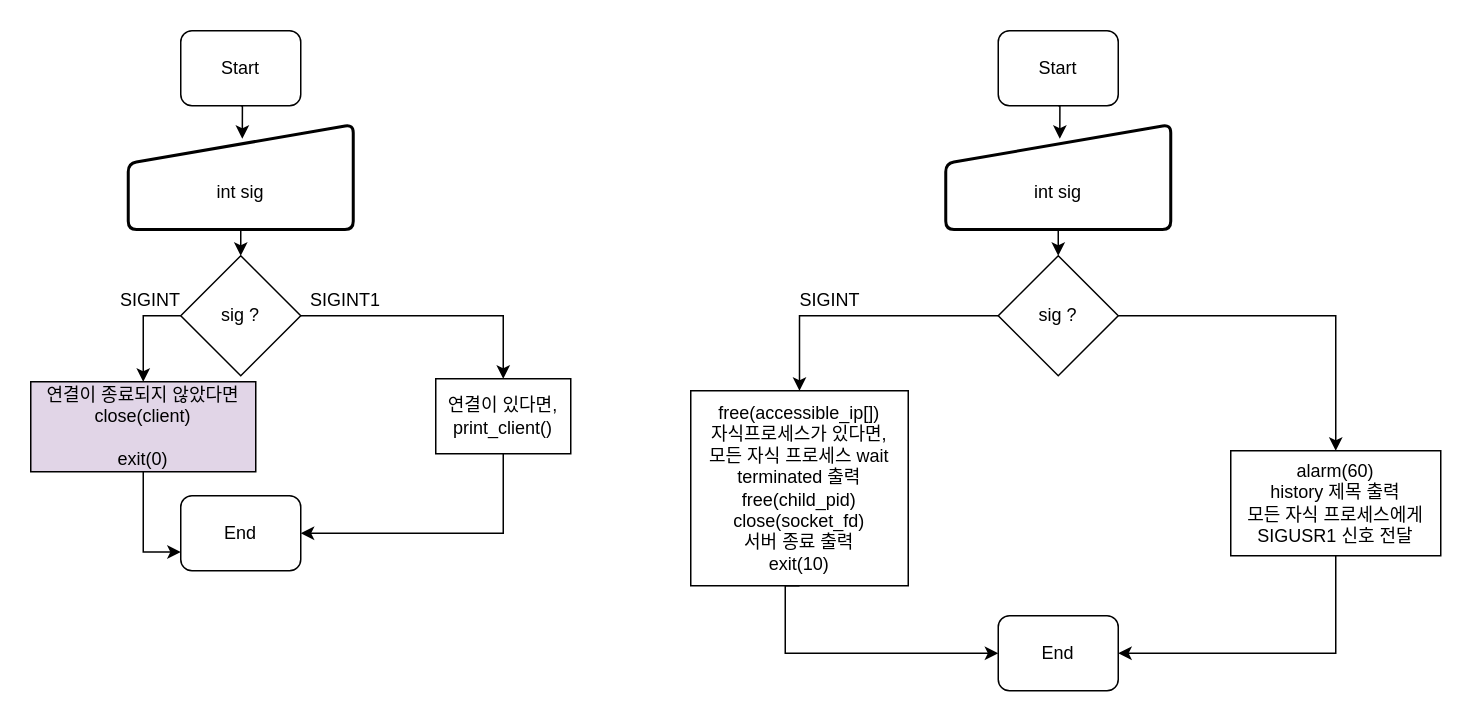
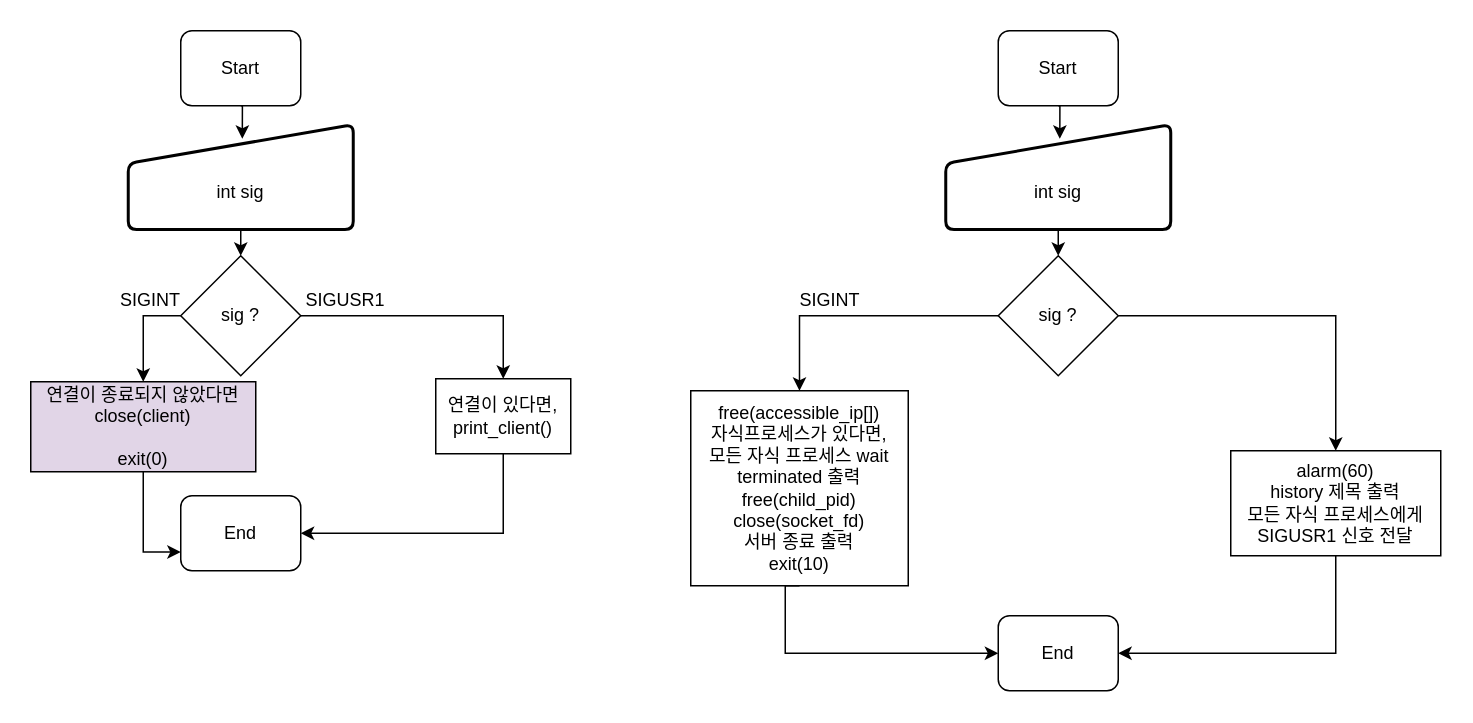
(346, 301) -> (346, 301)
